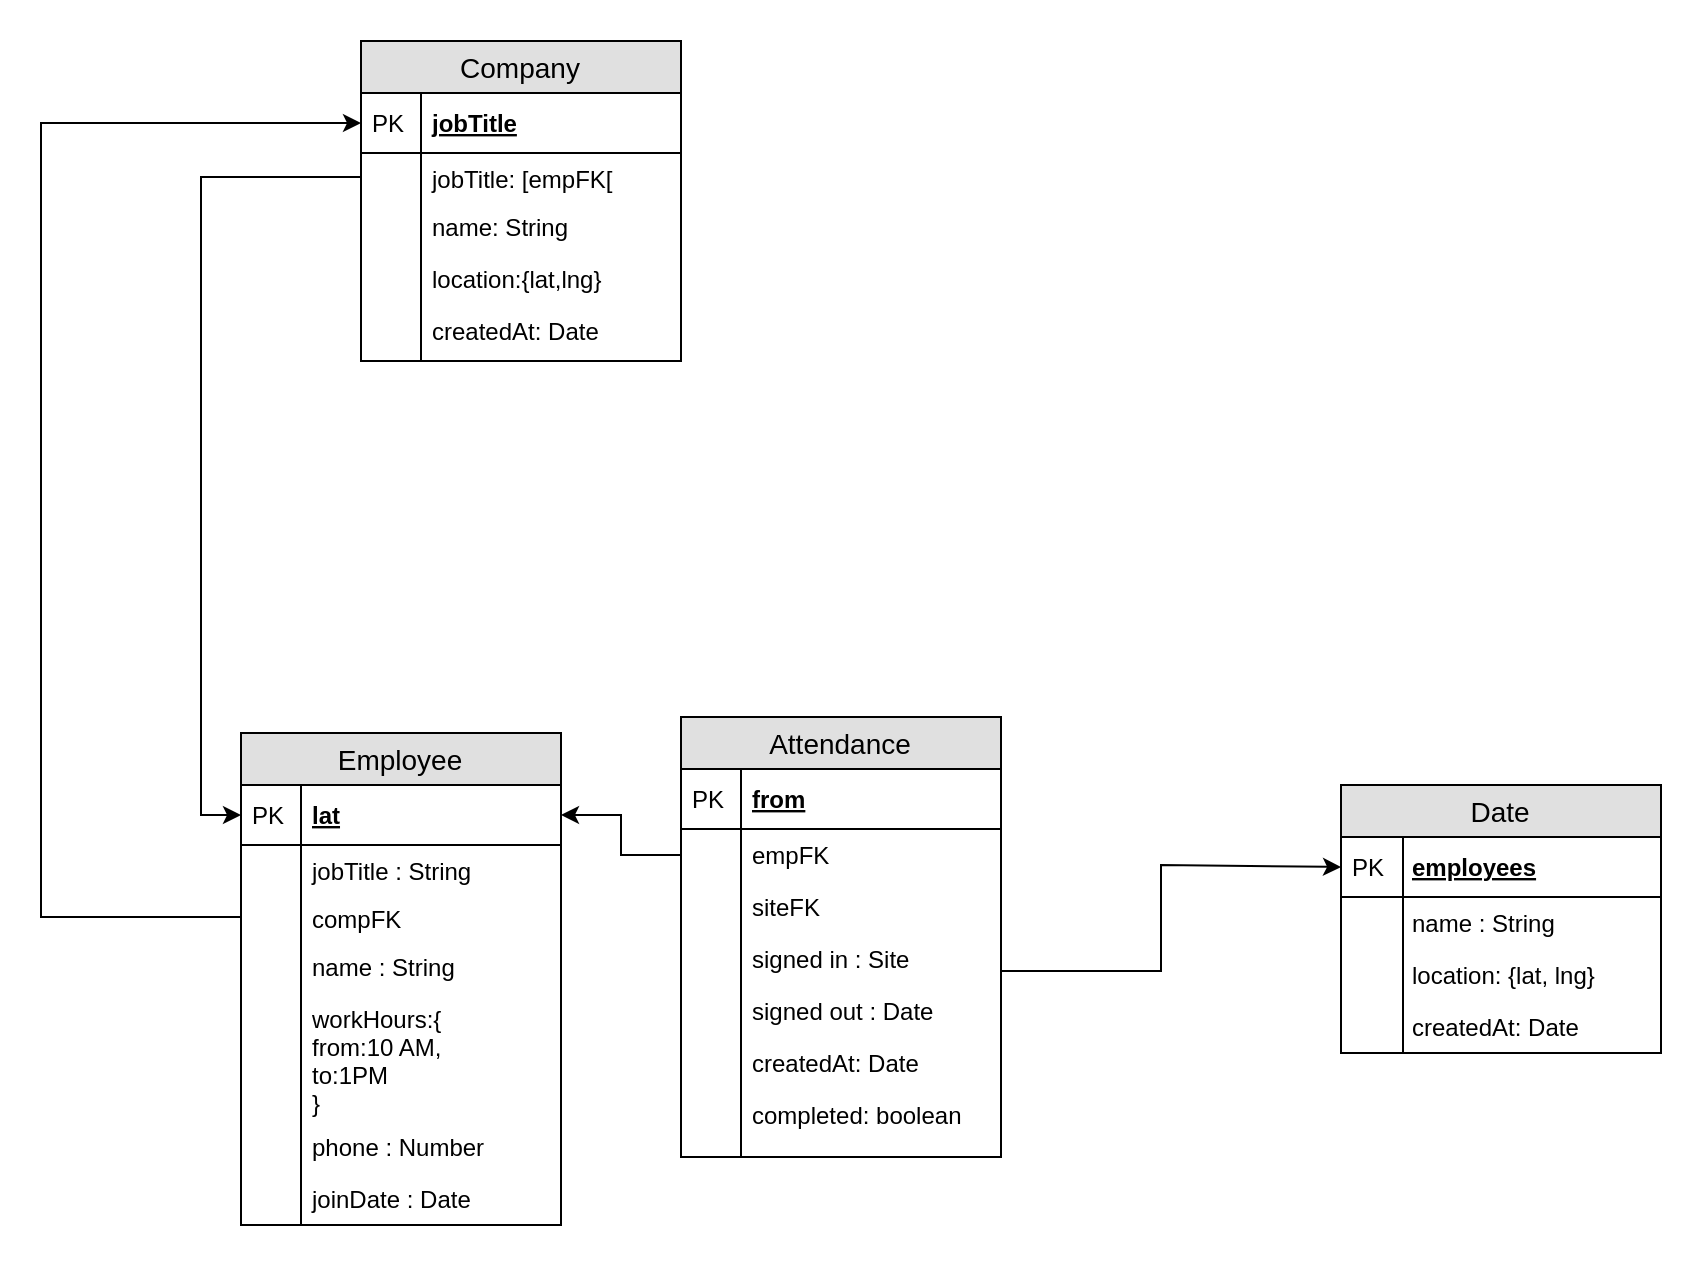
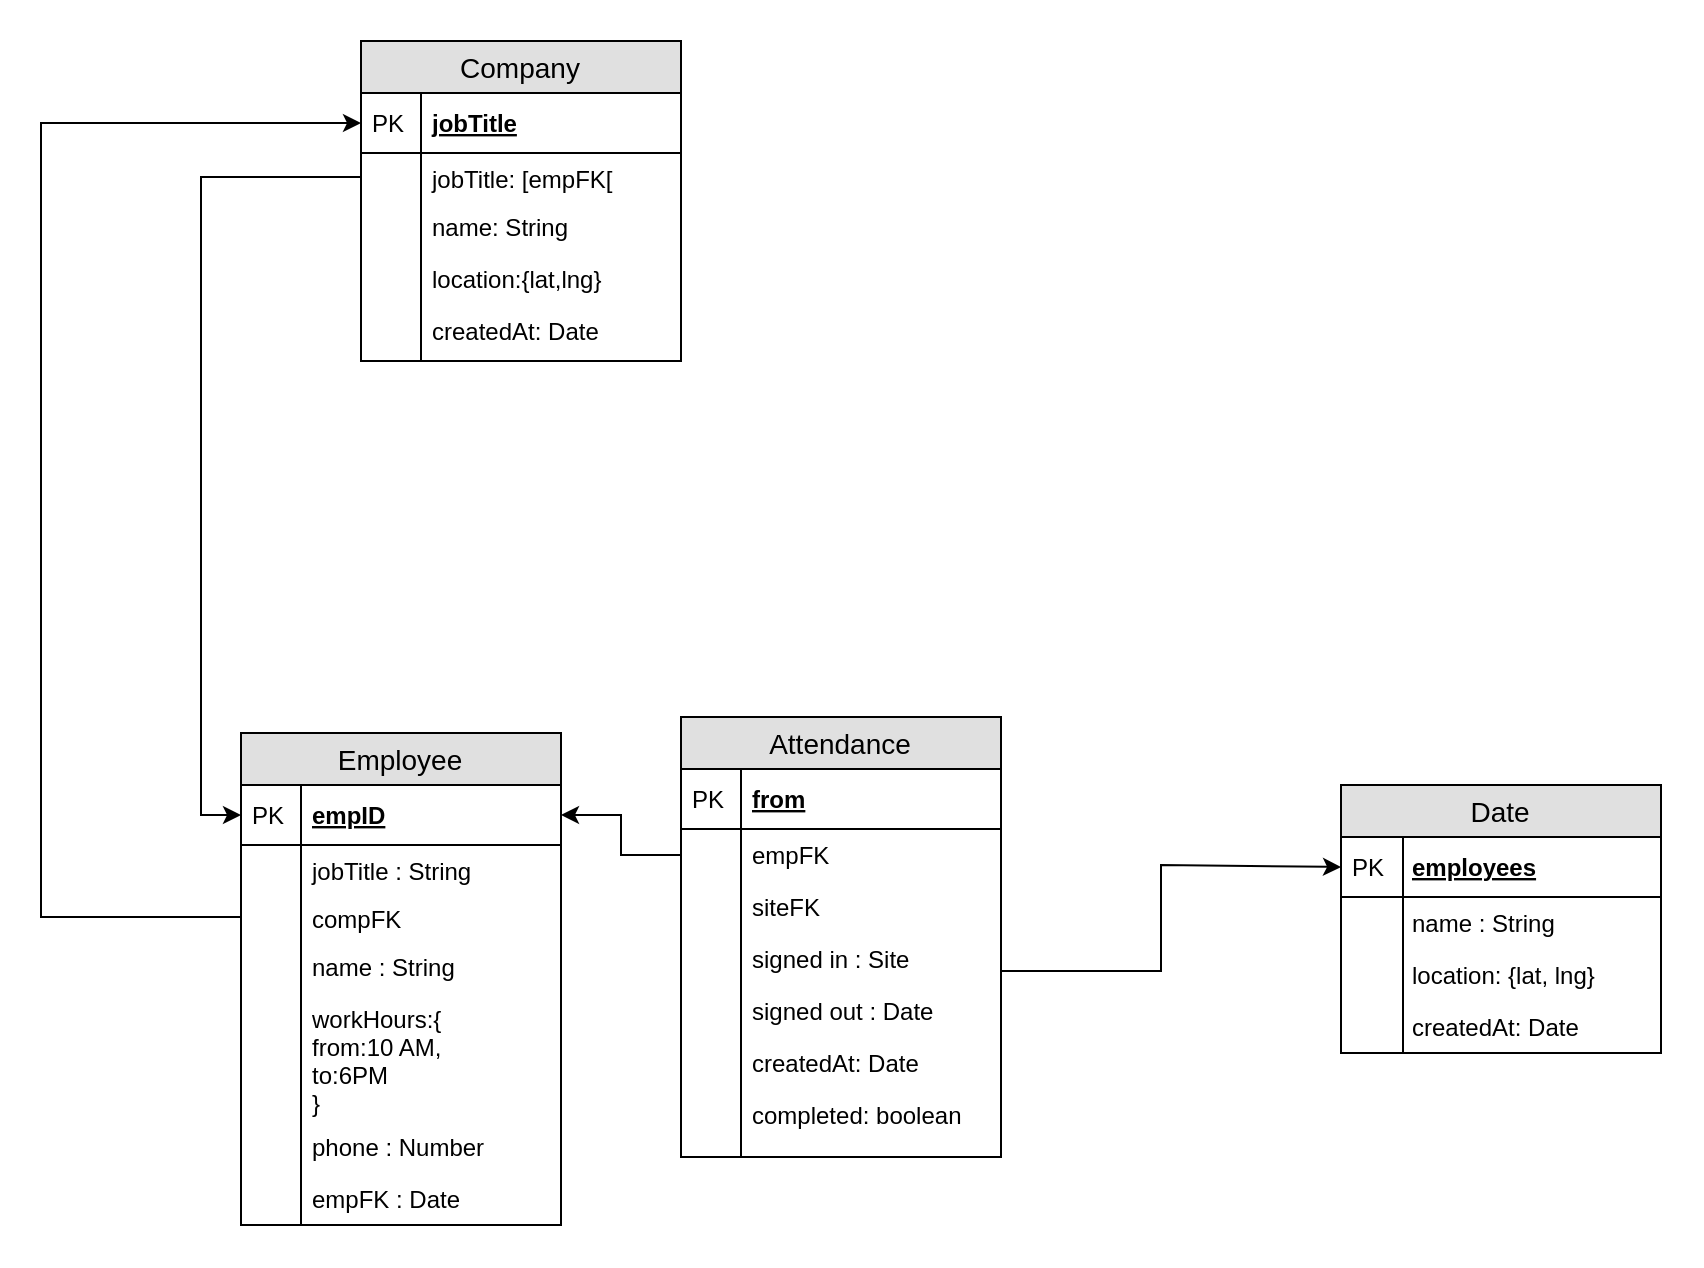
(329, 816) -> (346, 816)
(383, 1020) -> (383, 1020)
(400, 1200) -> (383, 1200)
